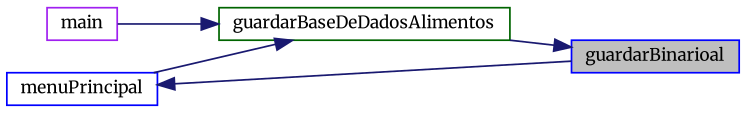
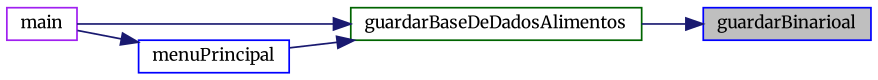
(373, 72) -> (99, 35)
